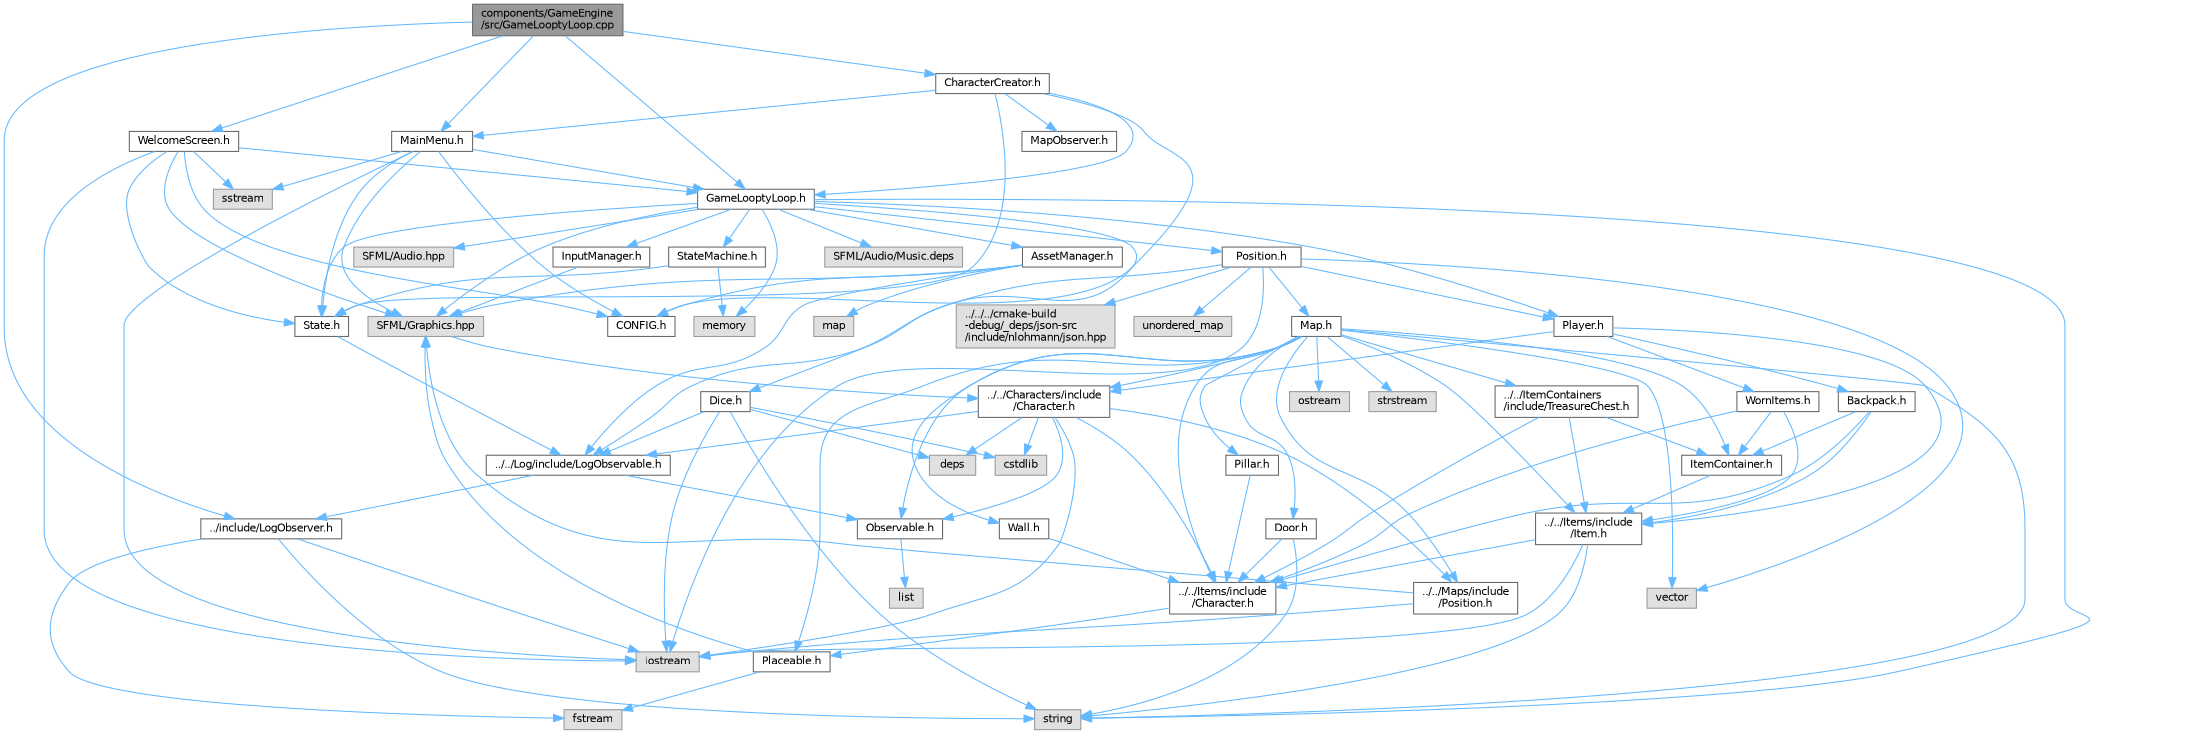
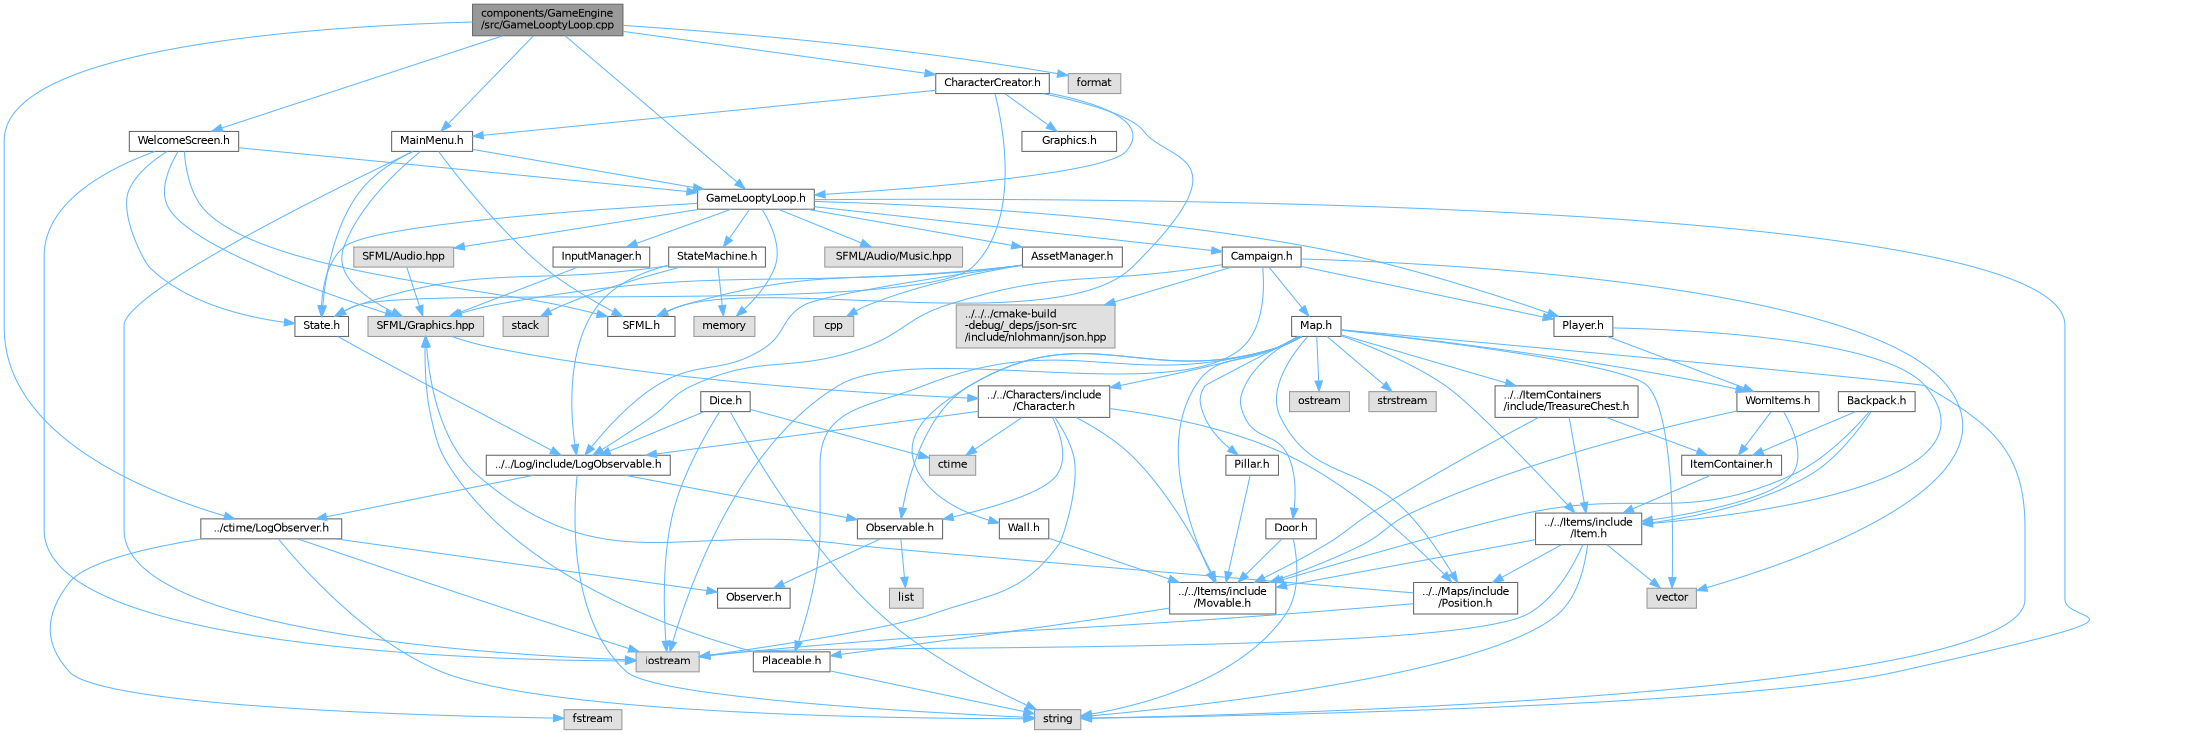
none -> (1094, 84)
(1069, 141) -> (1069, 141)
(243, 199) -> none
(563, 239) -> (413, 287)
(894, 257) -> (894, 257)
(1262, 257) -> (1262, 257)
(1111, 287) -> none
none -> (526, 326)
(641, 326) -> (641, 326)
(834, 326) -> (834, 326)
(1183, 326) -> none
none -> (583, 332)
(1715, 357) -> none
(1337, 361) -> none
(1613, 361) -> (1618, 367)
(953, 465) -> (953, 465)
(1021, 465) -> none
(271, 529) -> (271, 529)
none -> (1532, 561)
none -> (1630, 563)
none -> (754, 598)
(1223, 598) -> (1223, 598)
(696, 690) -> (927, 691)
none -> (719, 694)
